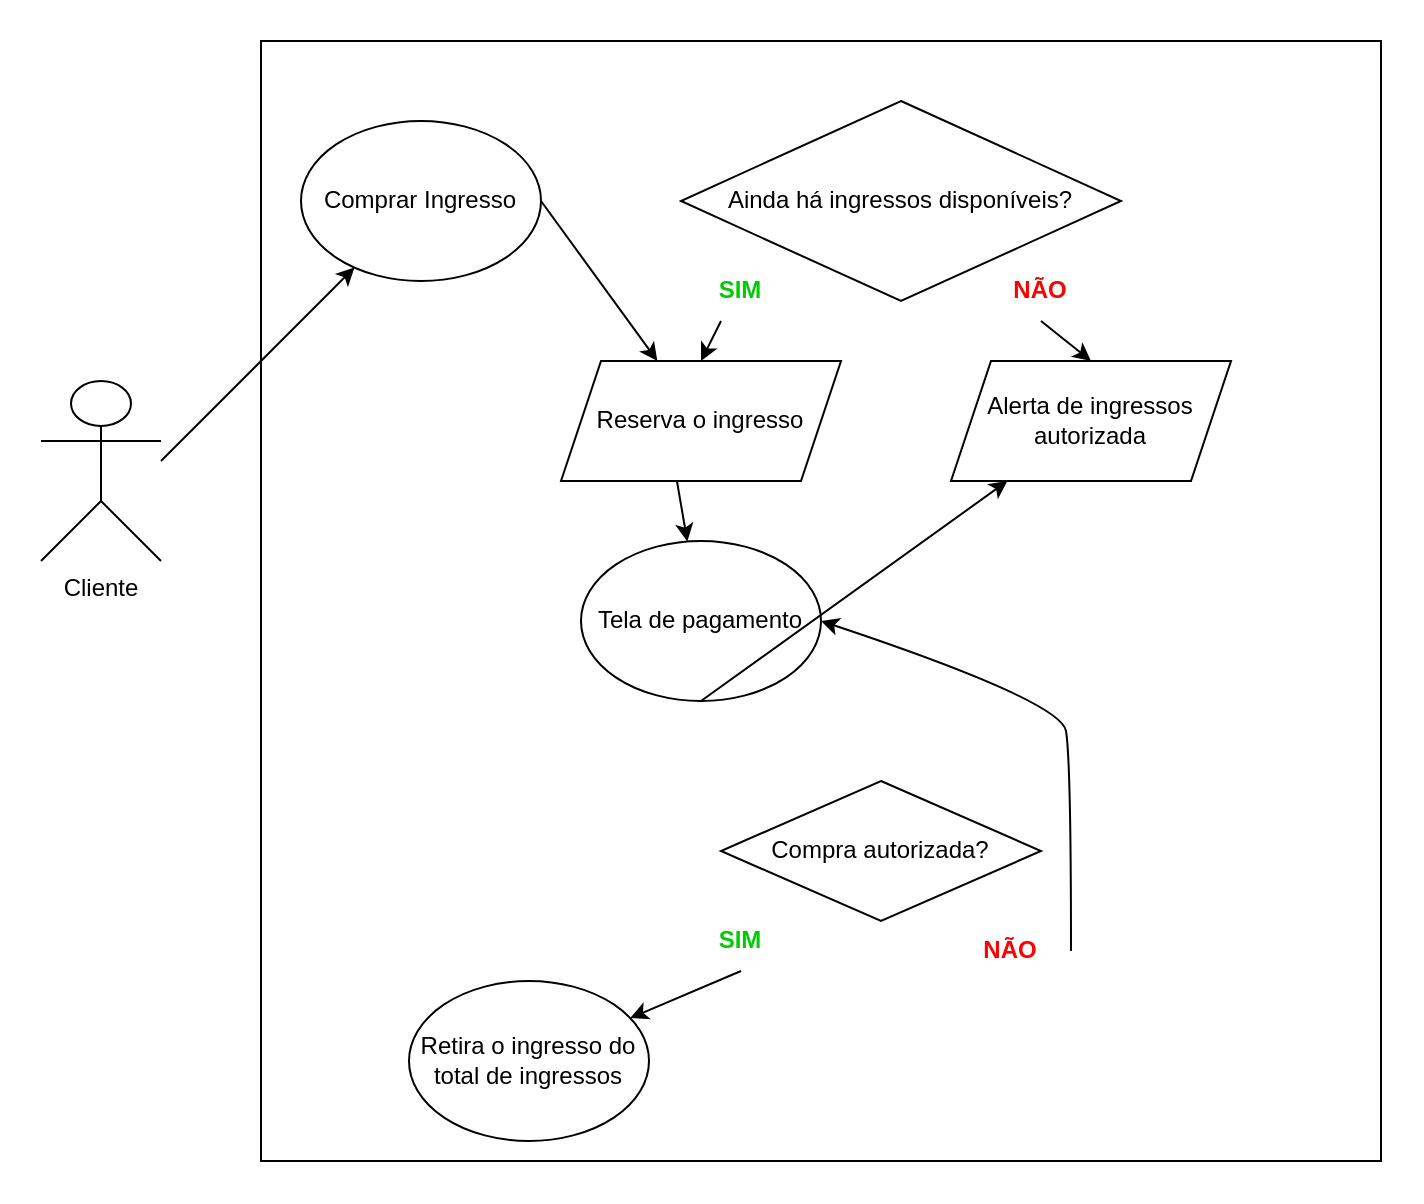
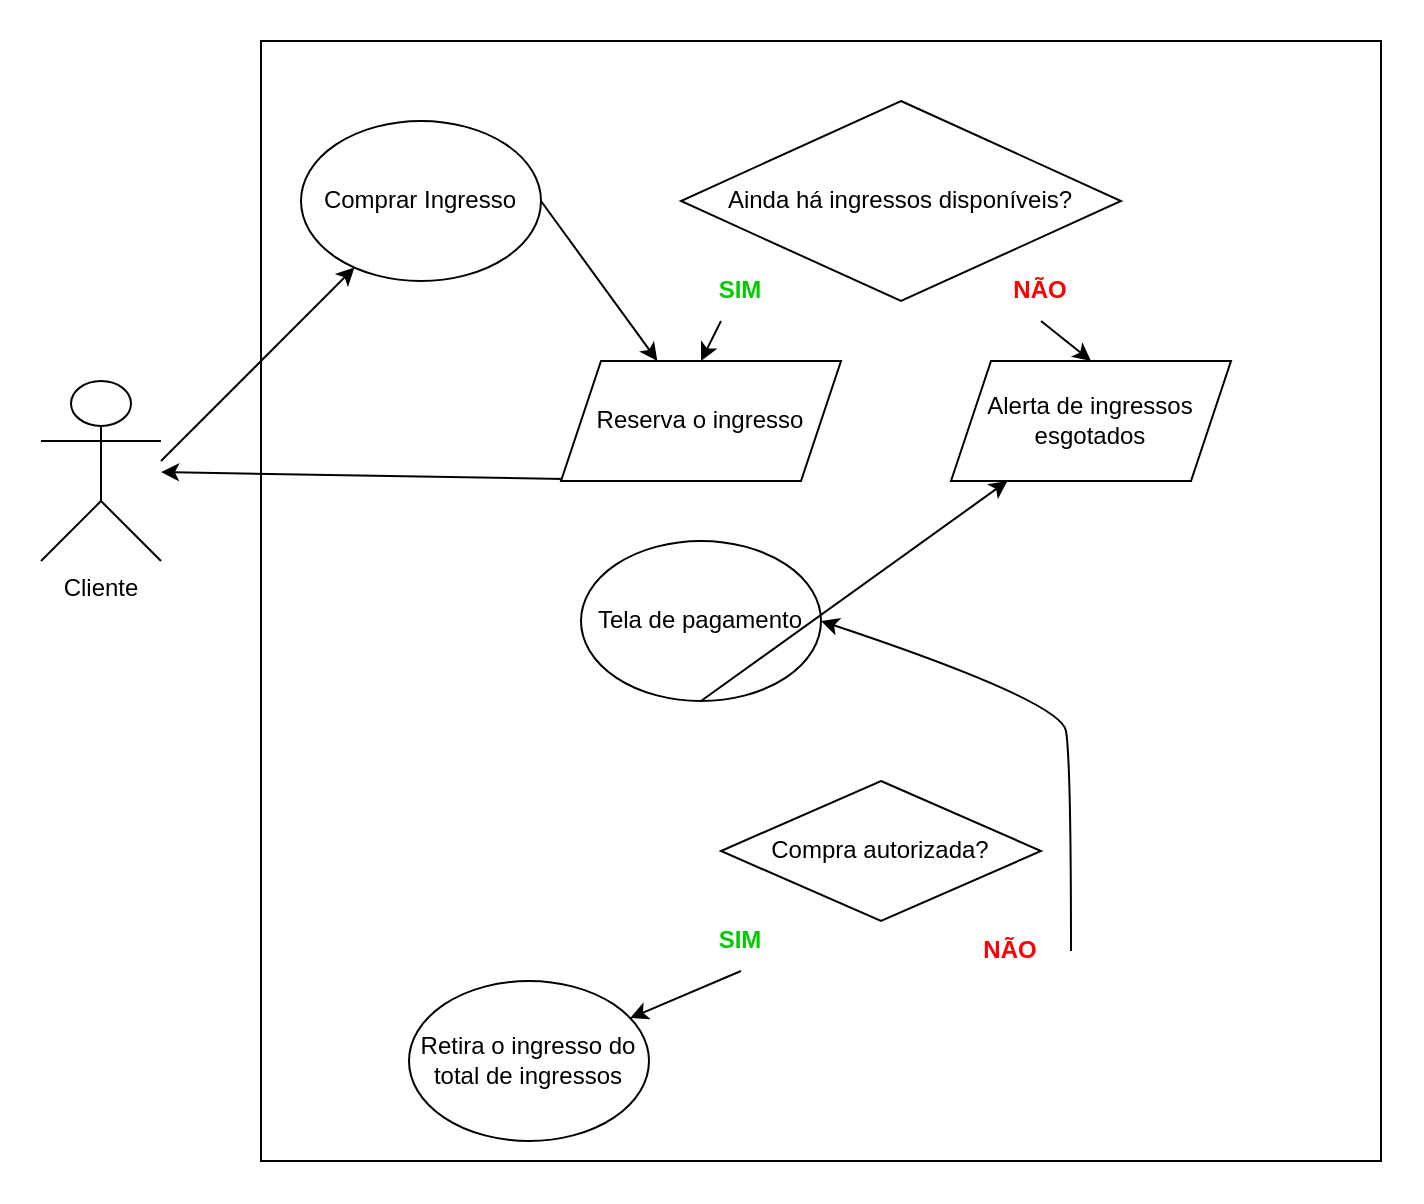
(1091, 421) -> (1091, 421)
(681, 505) -> (368, 476)
